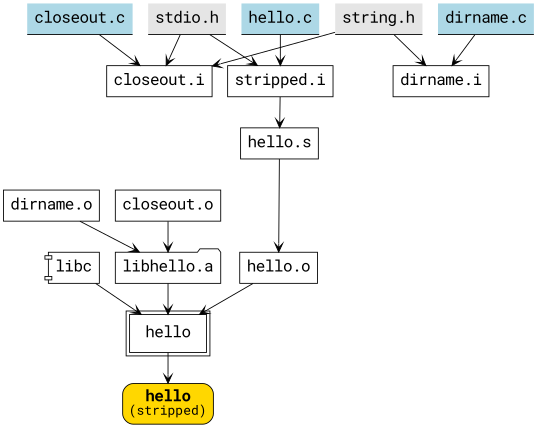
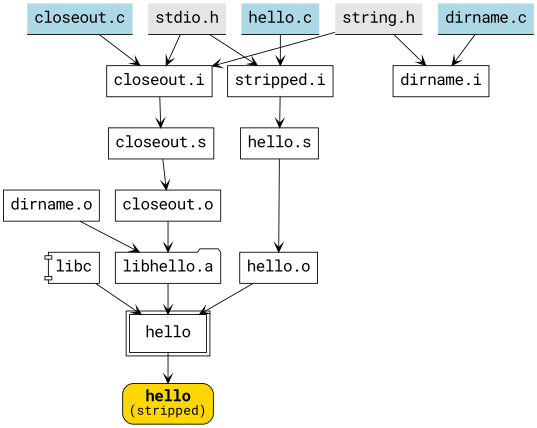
none -> (161, 143)
